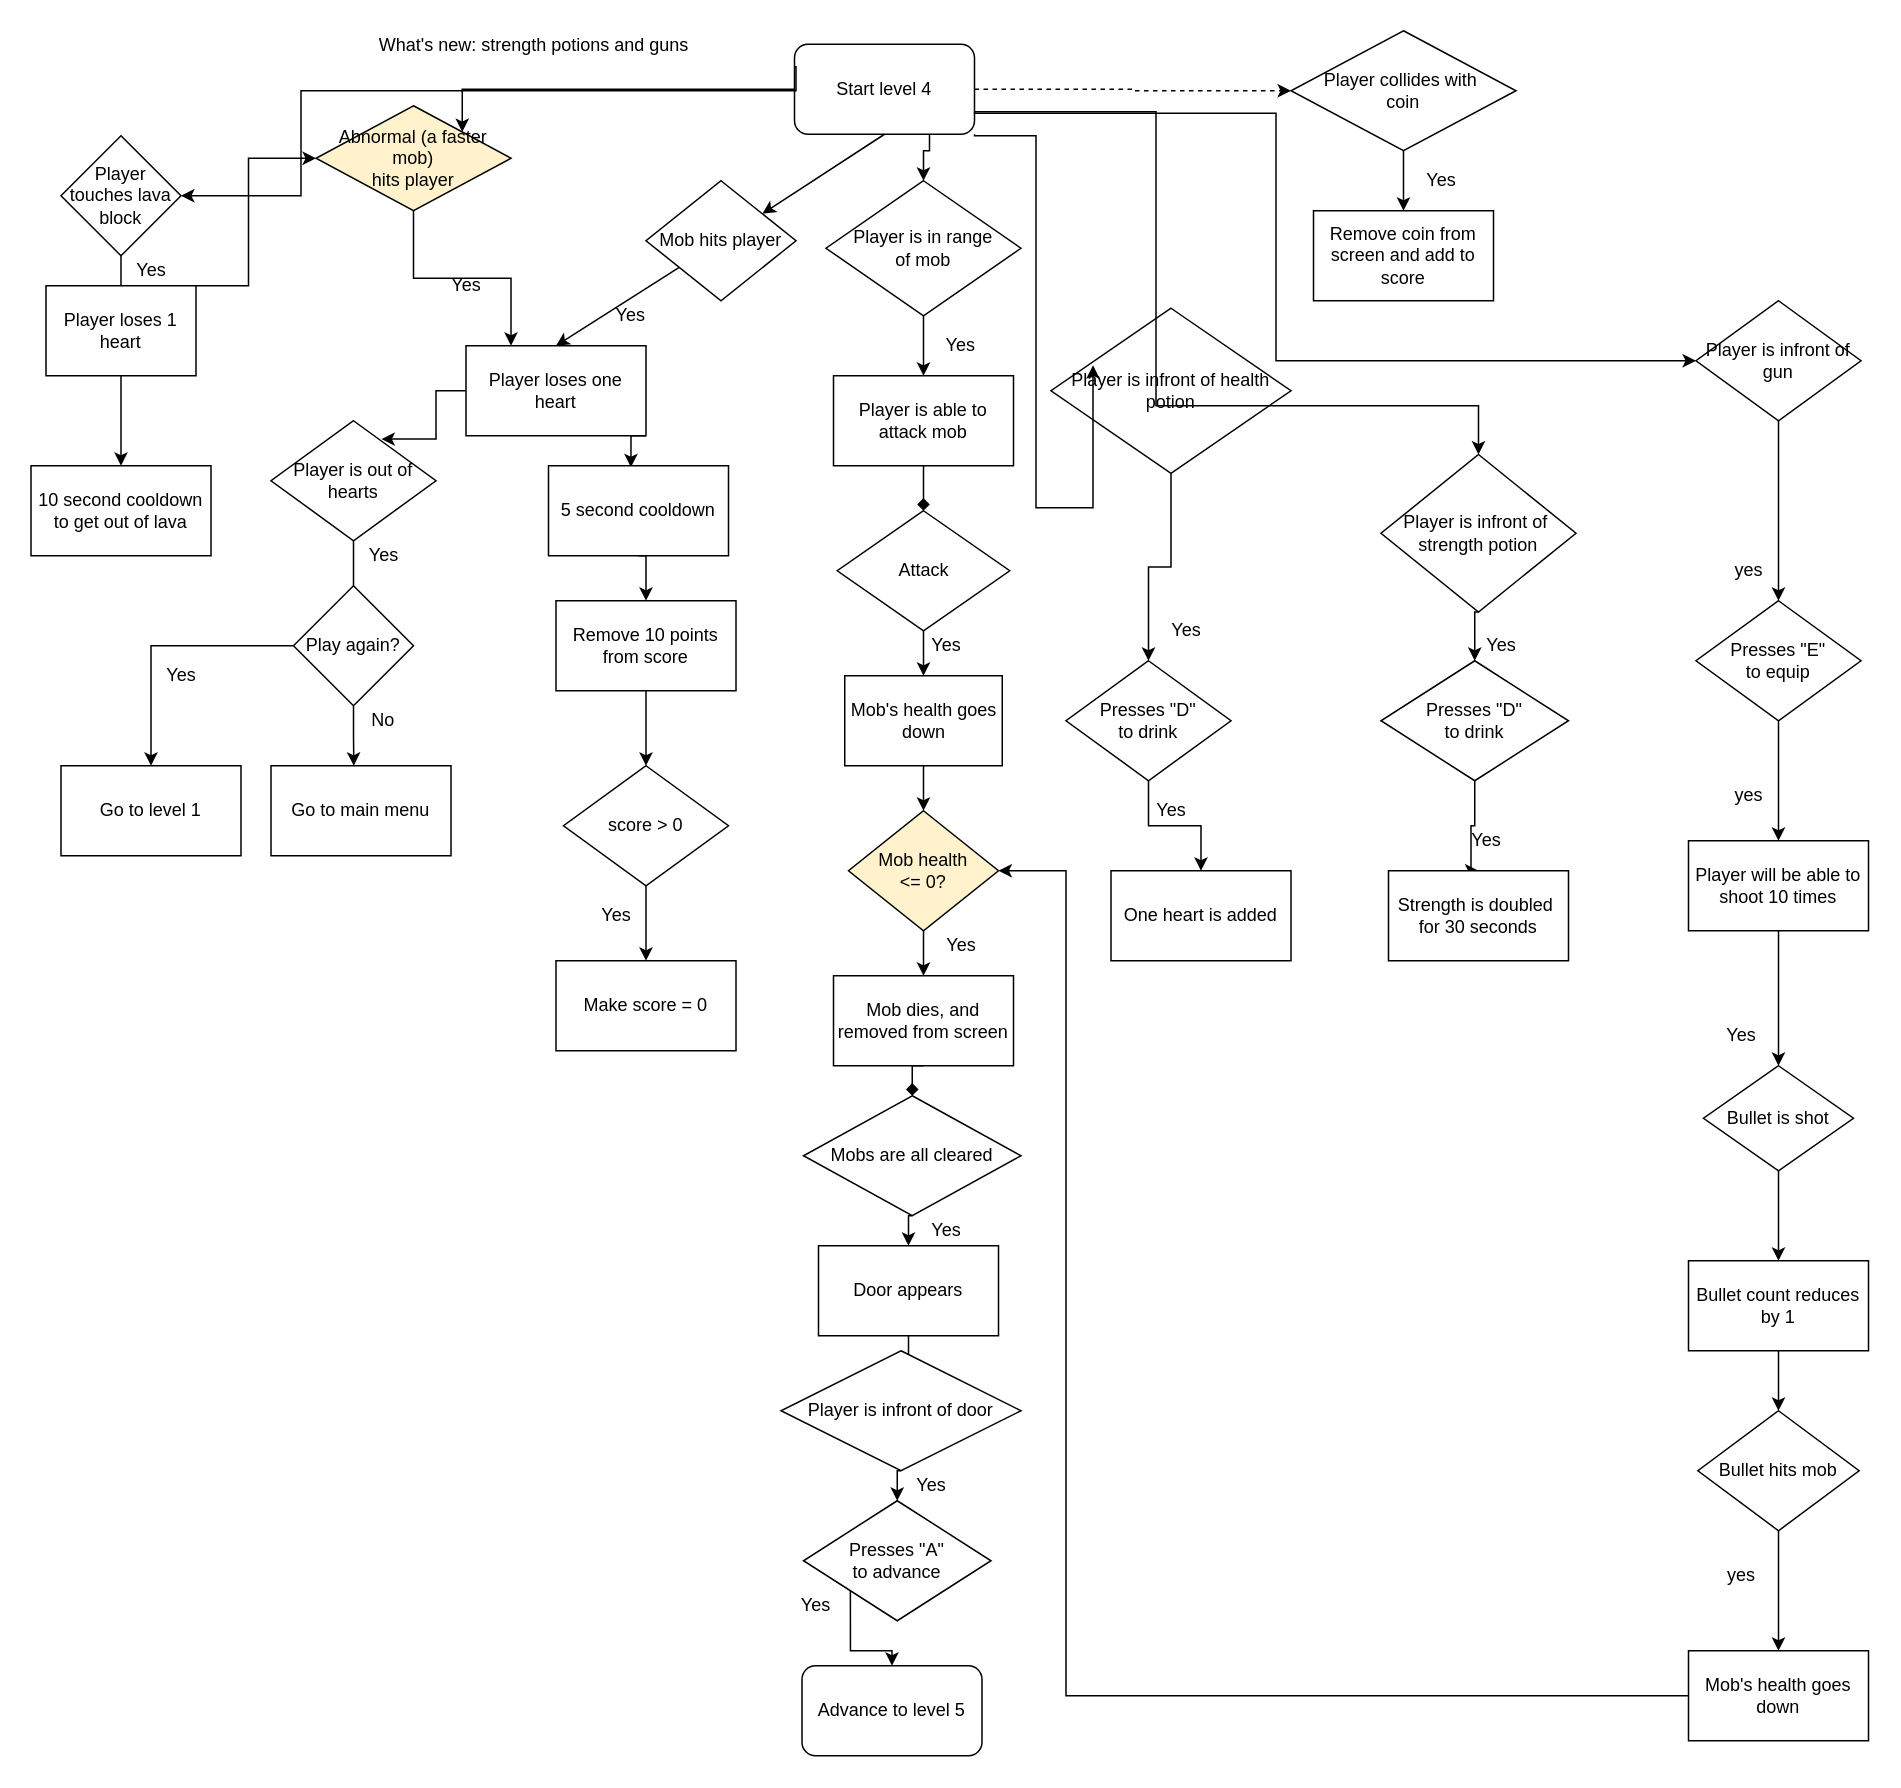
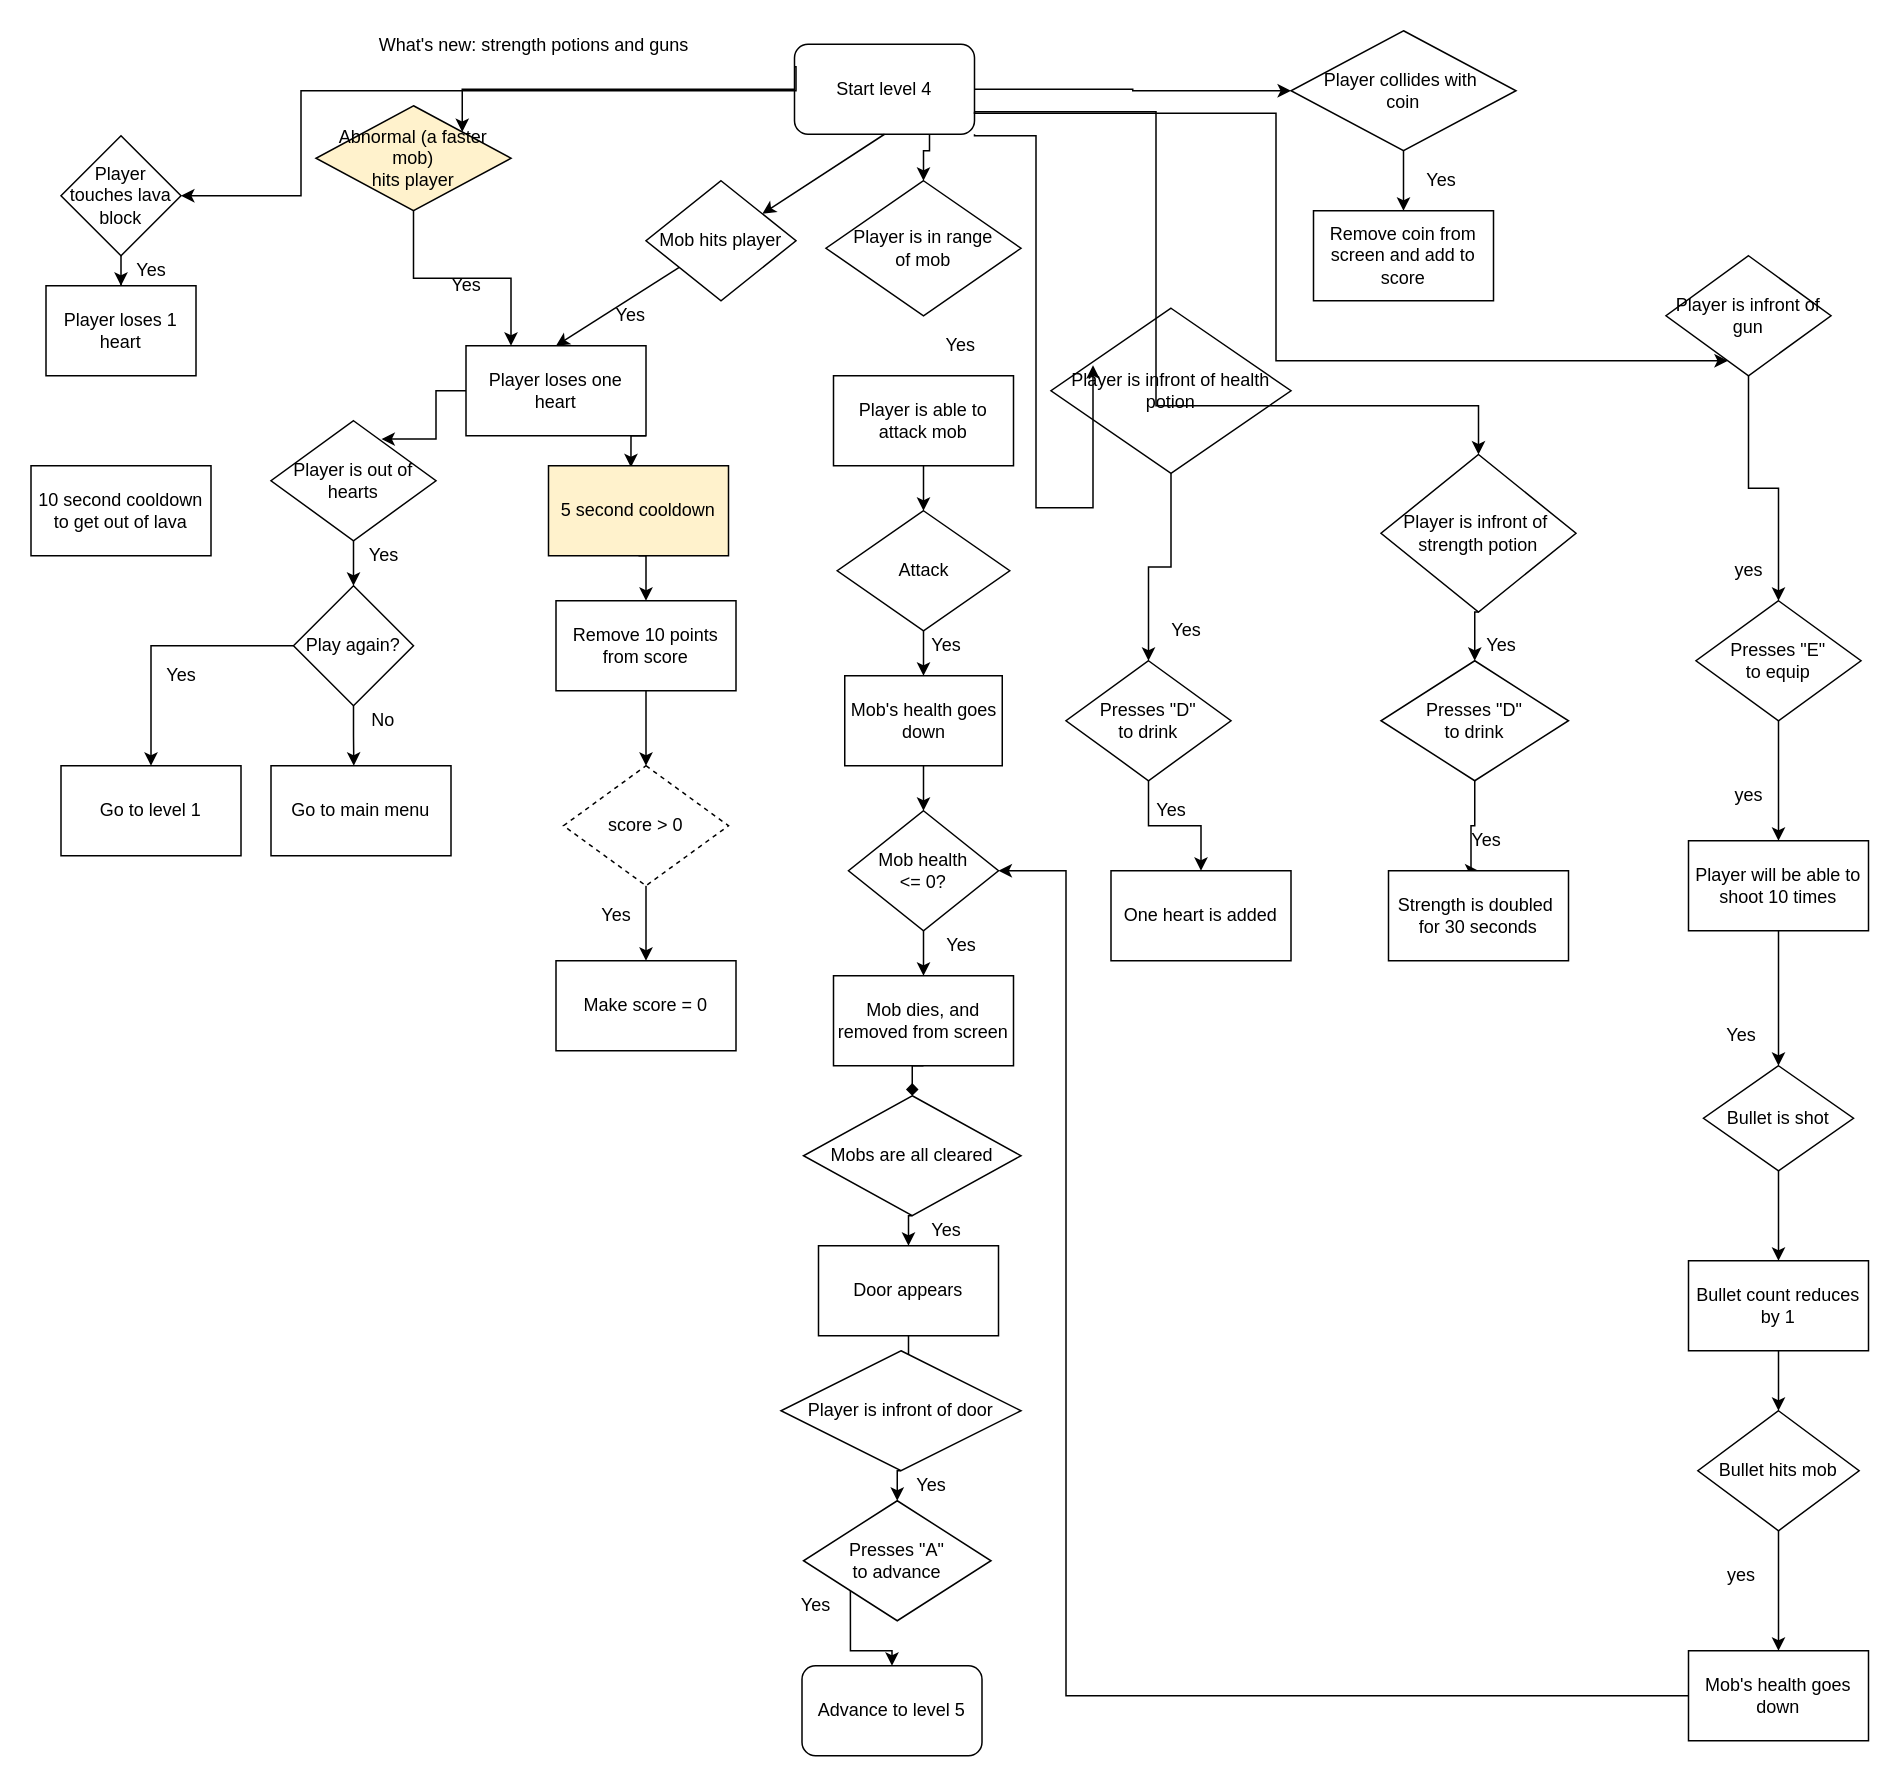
(1128, 89) -> (1128, 89)
(248, 220) -> (121, 284)
(923, 341) -> none
(1778, 361) -> (1748, 316)
(121, 416) -> none
(923, 498) -> (923, 499)
(638, 511) -> (638, 511)
(353, 578) -> (353, 574)
(646, 826) -> (646, 826)
(923, 871) -> (923, 871)
